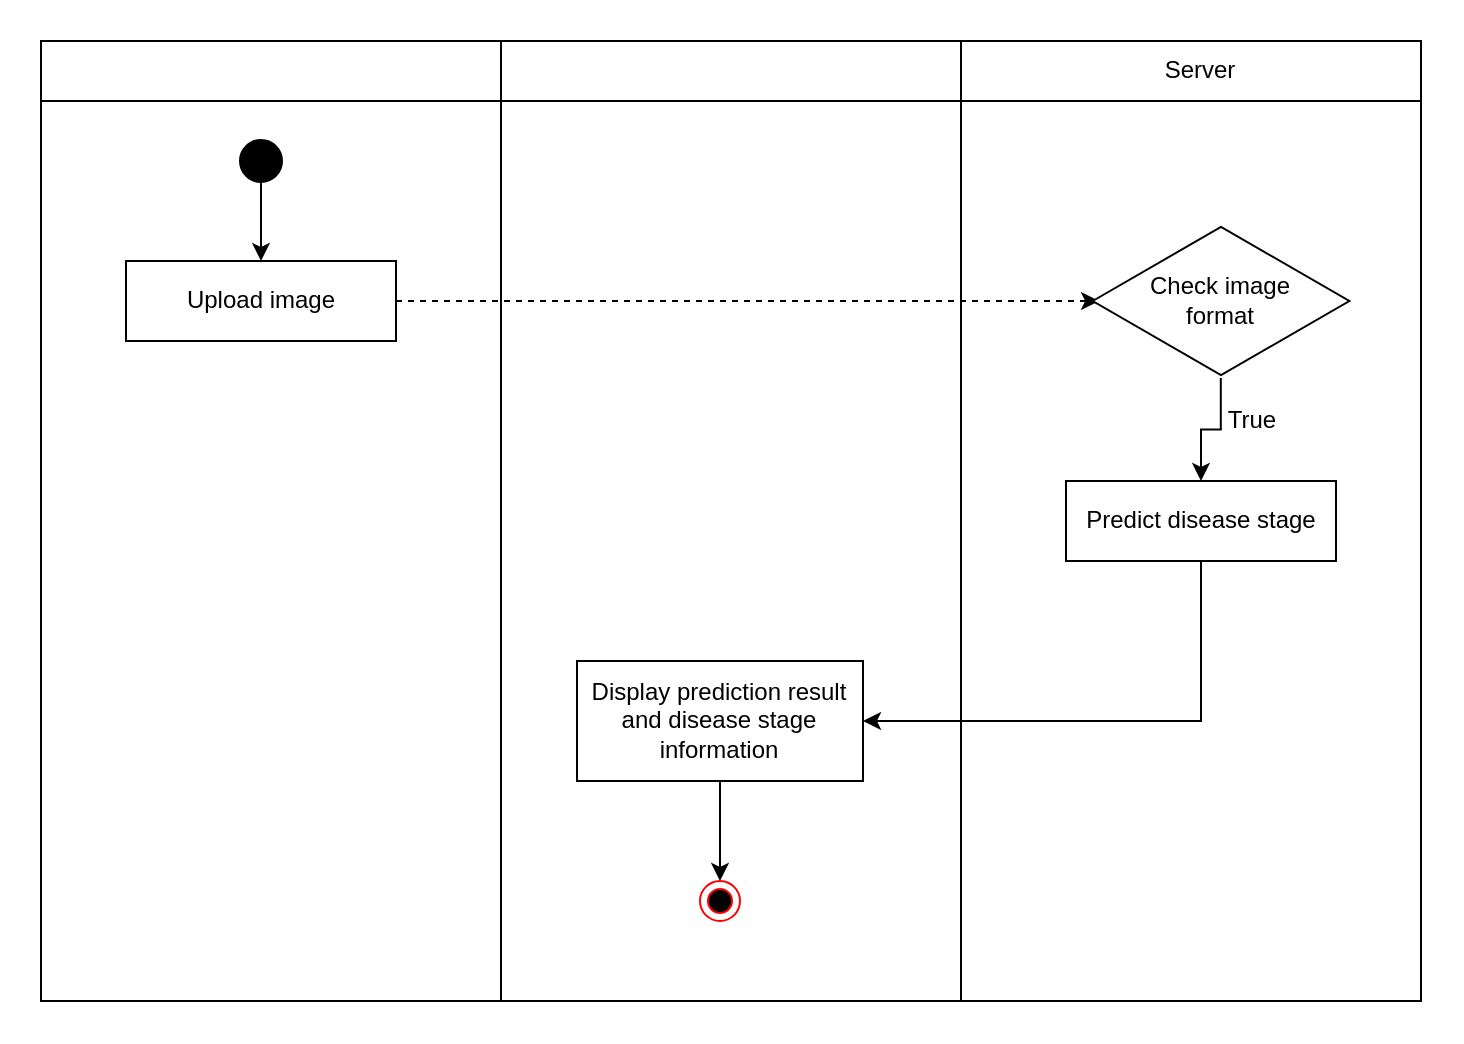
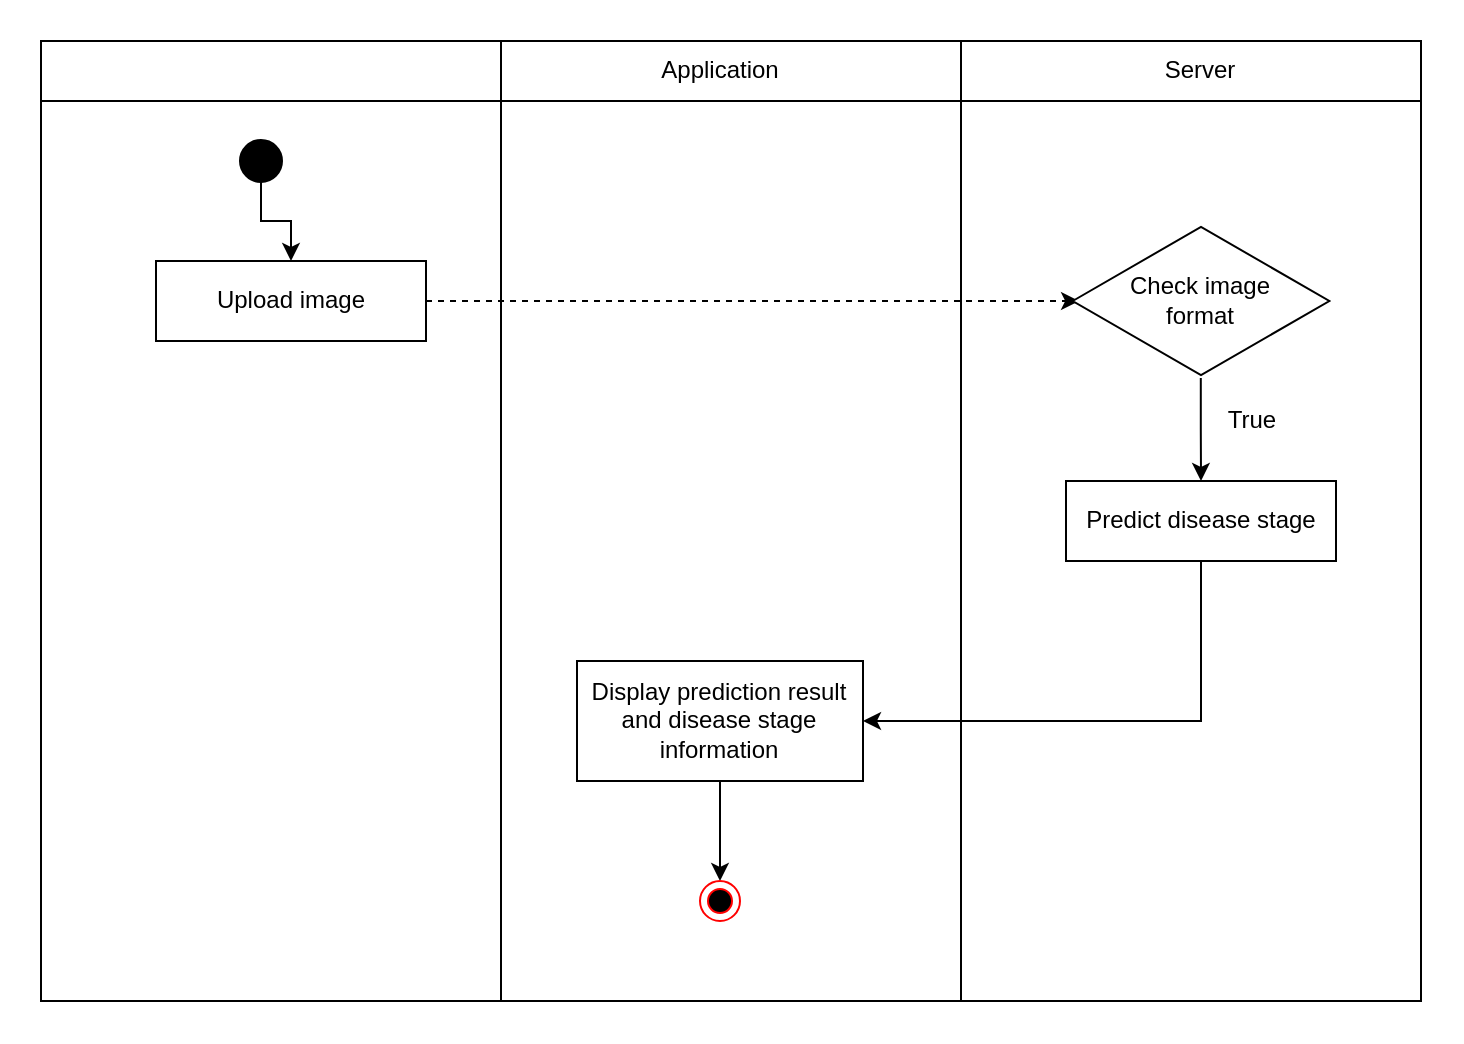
none -> (721, 71)
(261, 301) -> (291, 301)
(1221, 301) -> (1201, 301)
